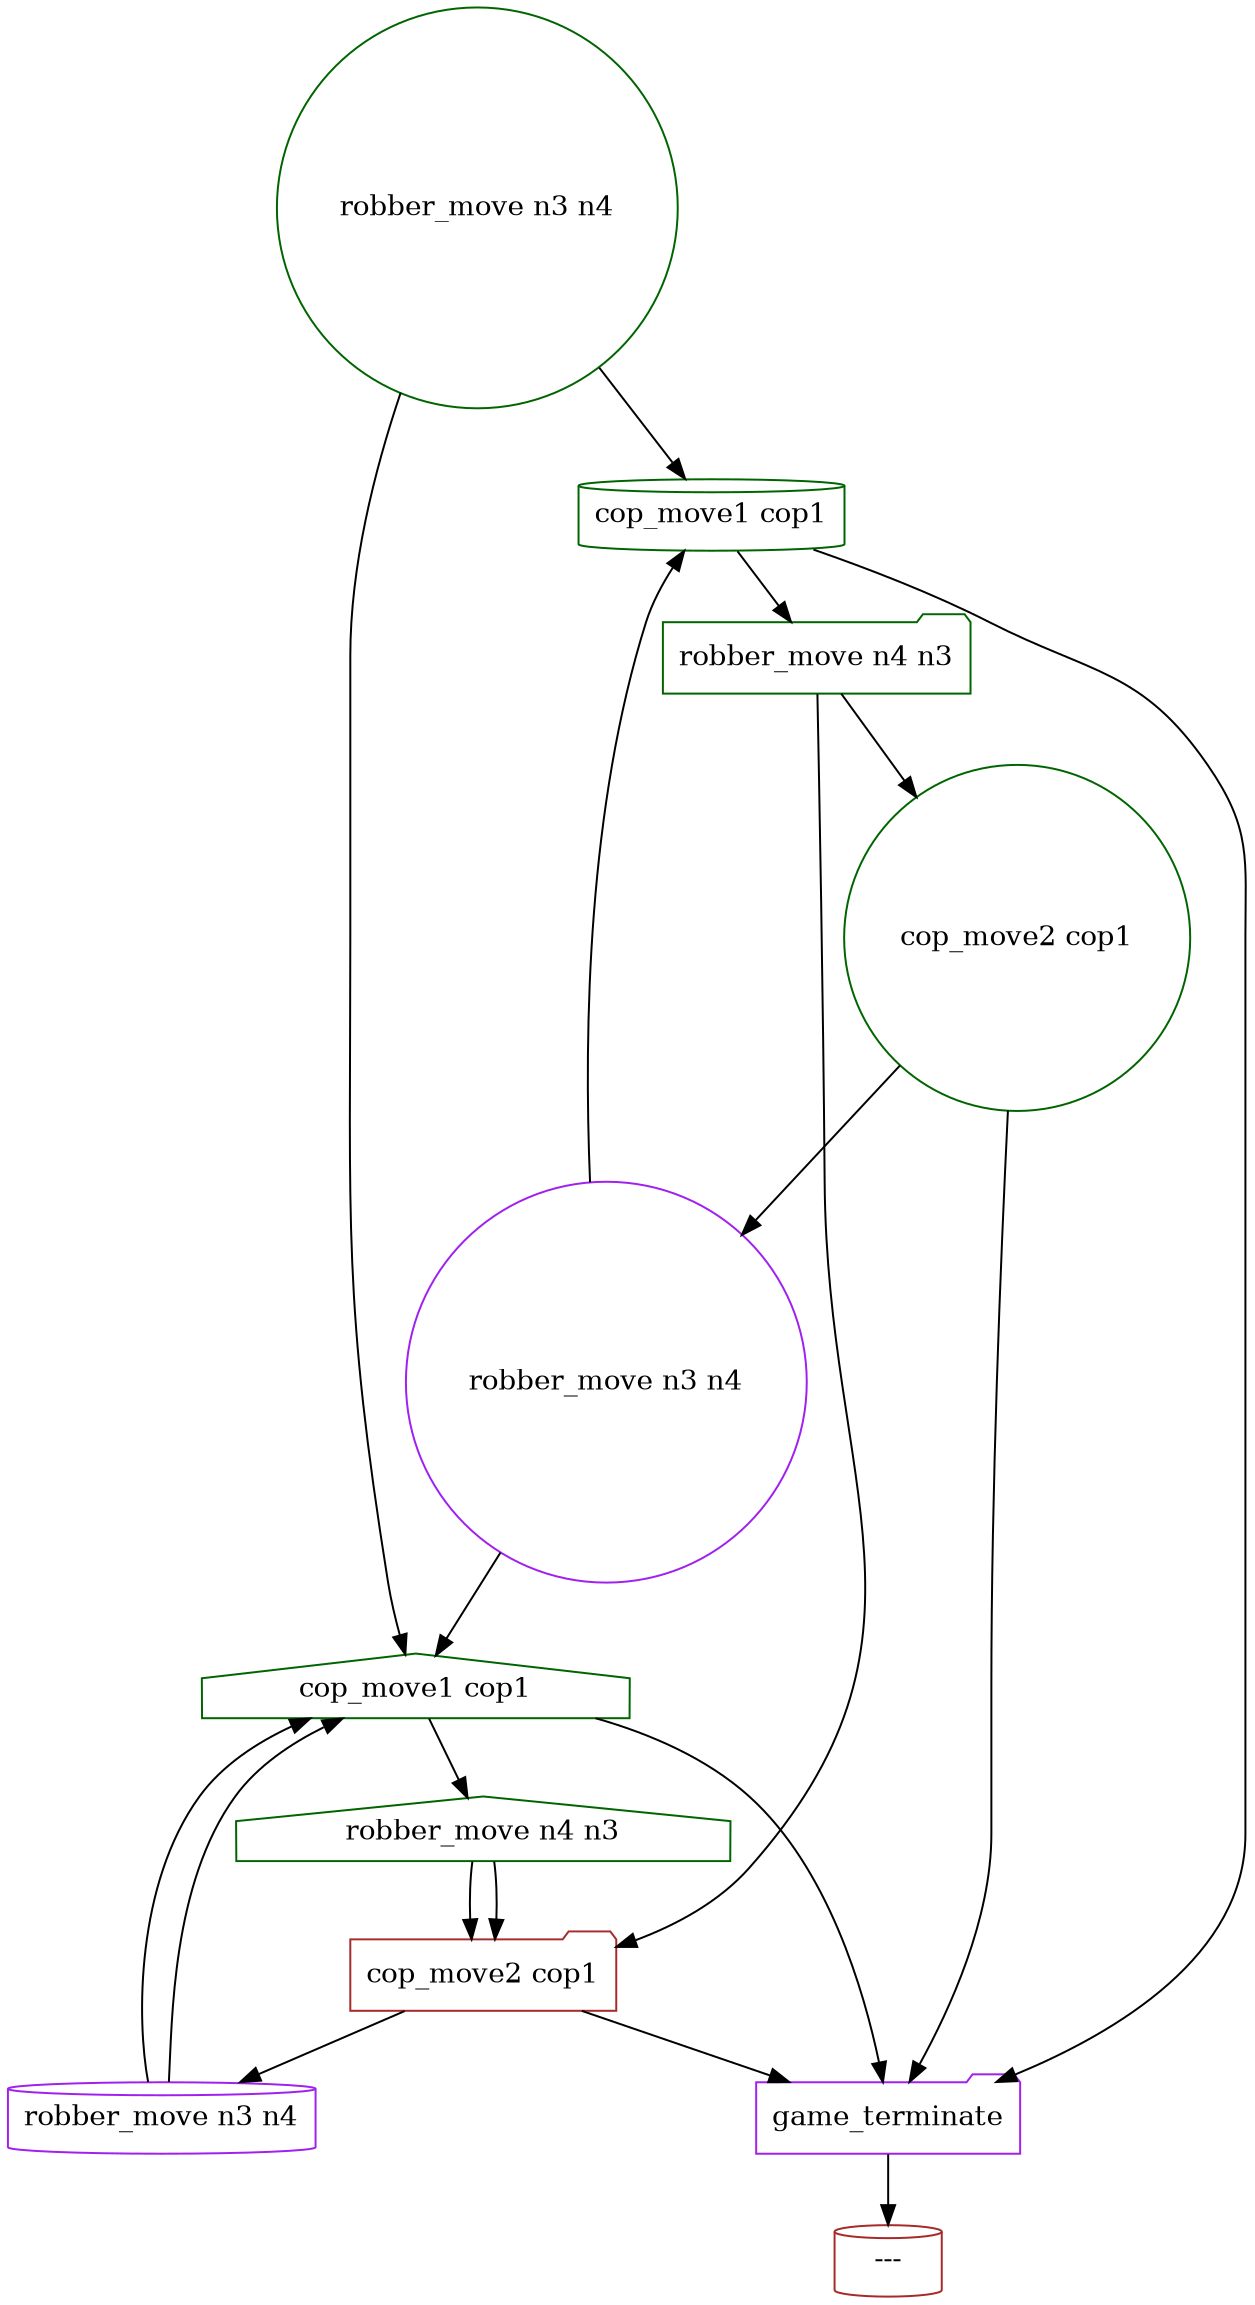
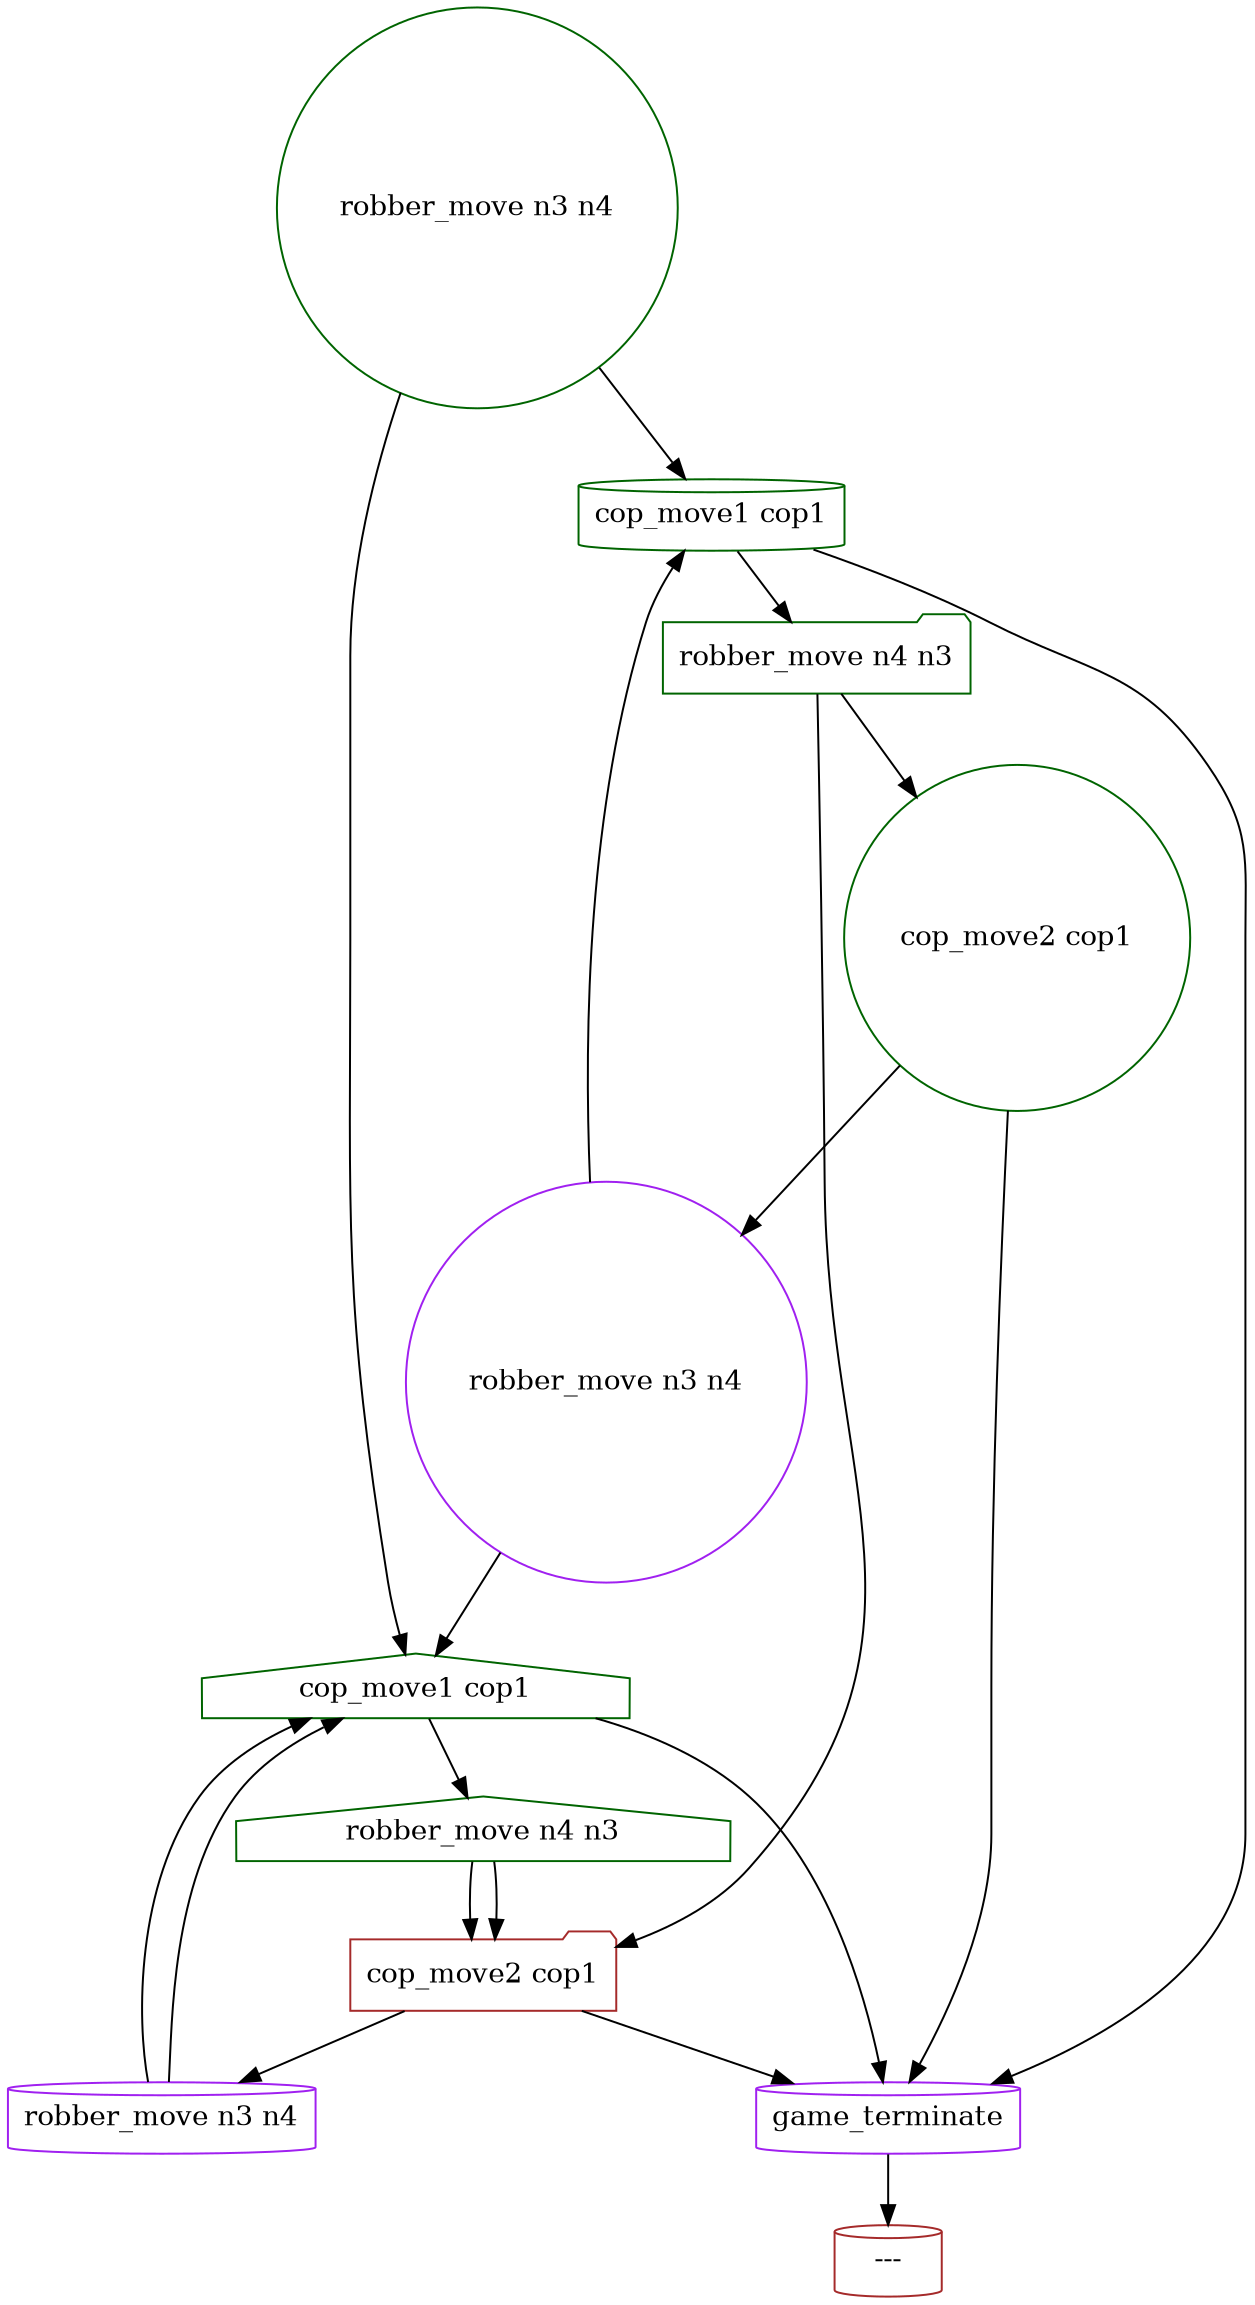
(888, 2118) -> (888, 2118)
